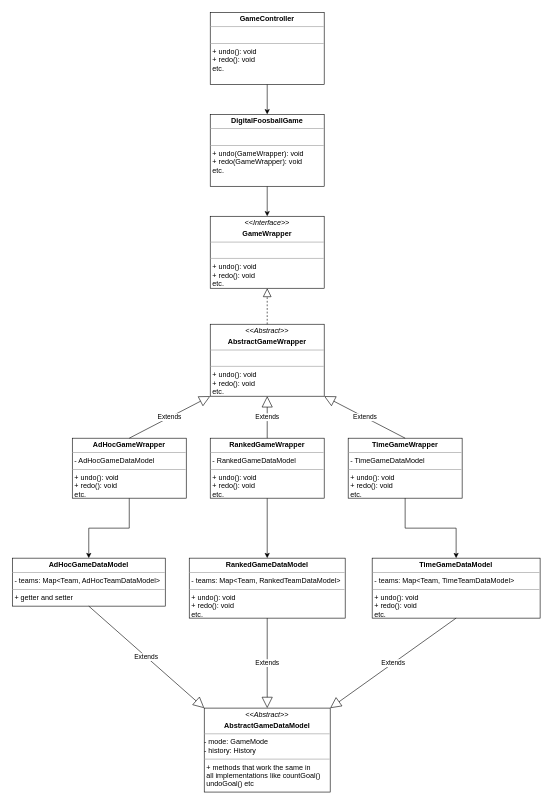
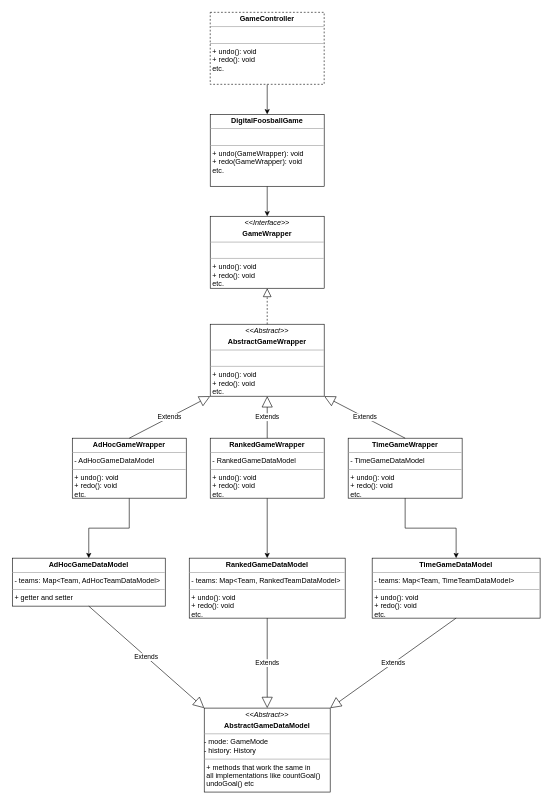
(267, 48) -> (267, 48)
